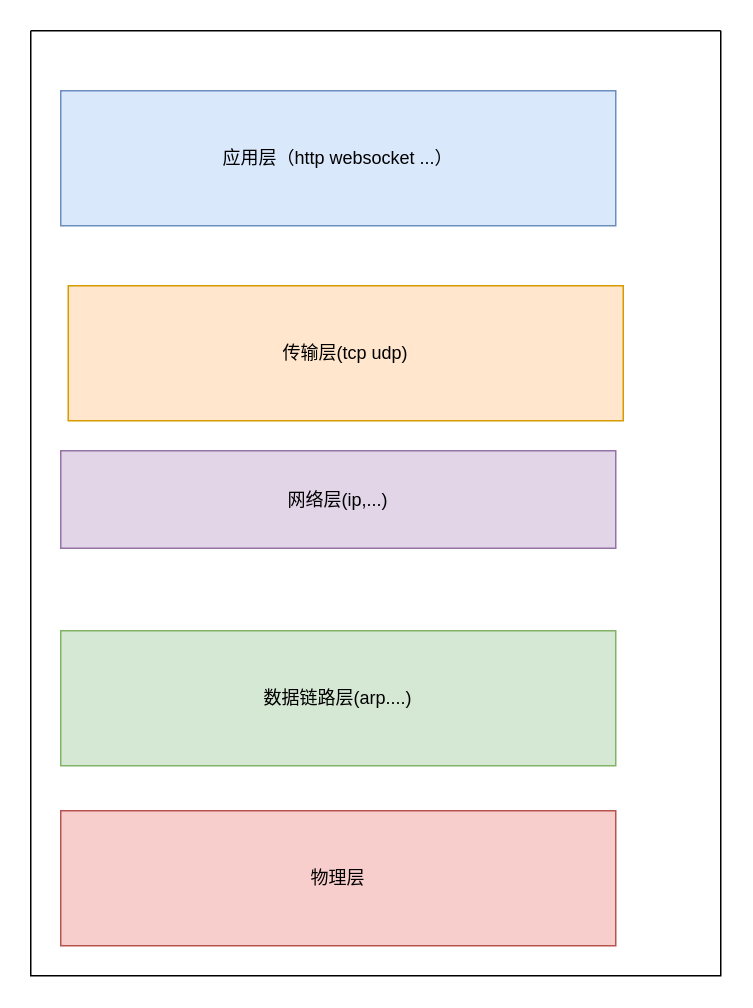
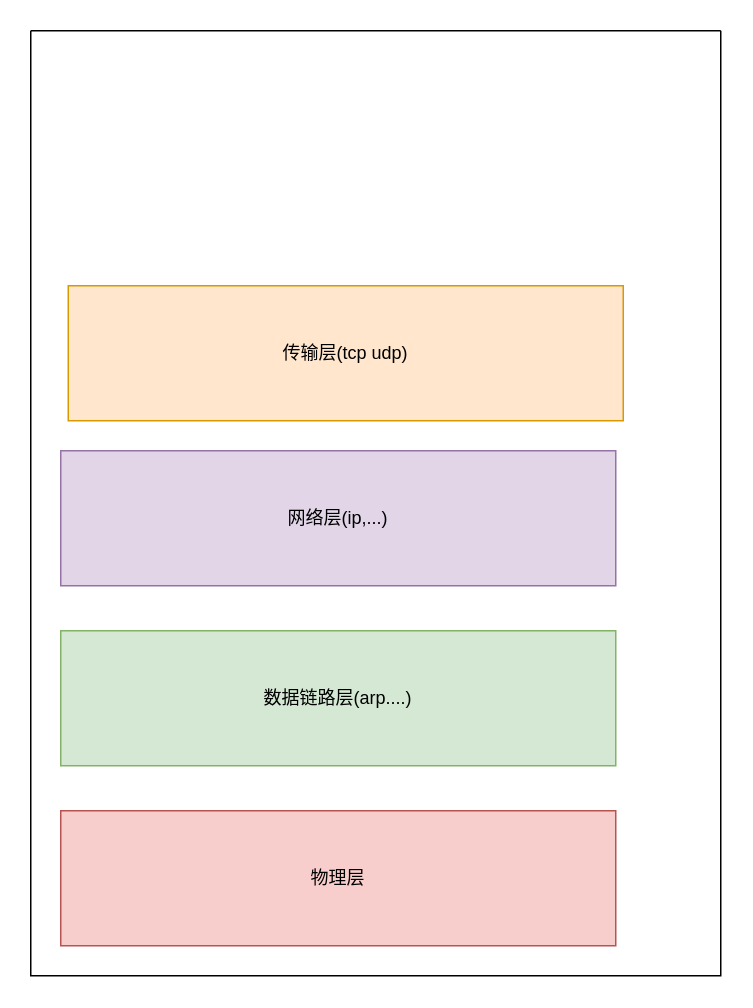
(338, 158) -> none
(338, 500) -> (338, 518)
